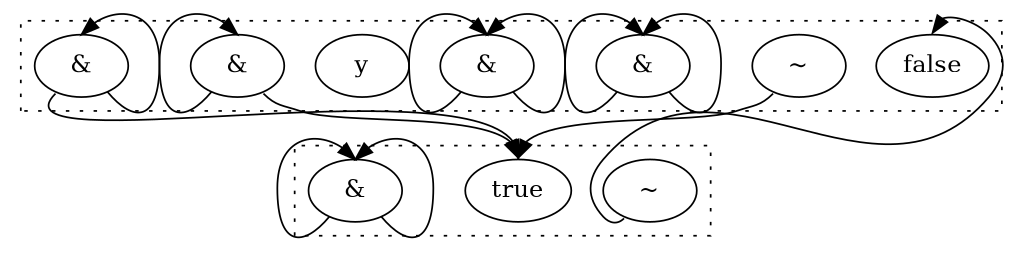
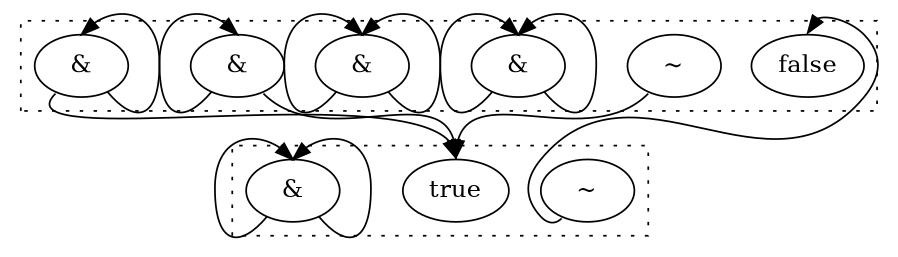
(362, 66) -> none
